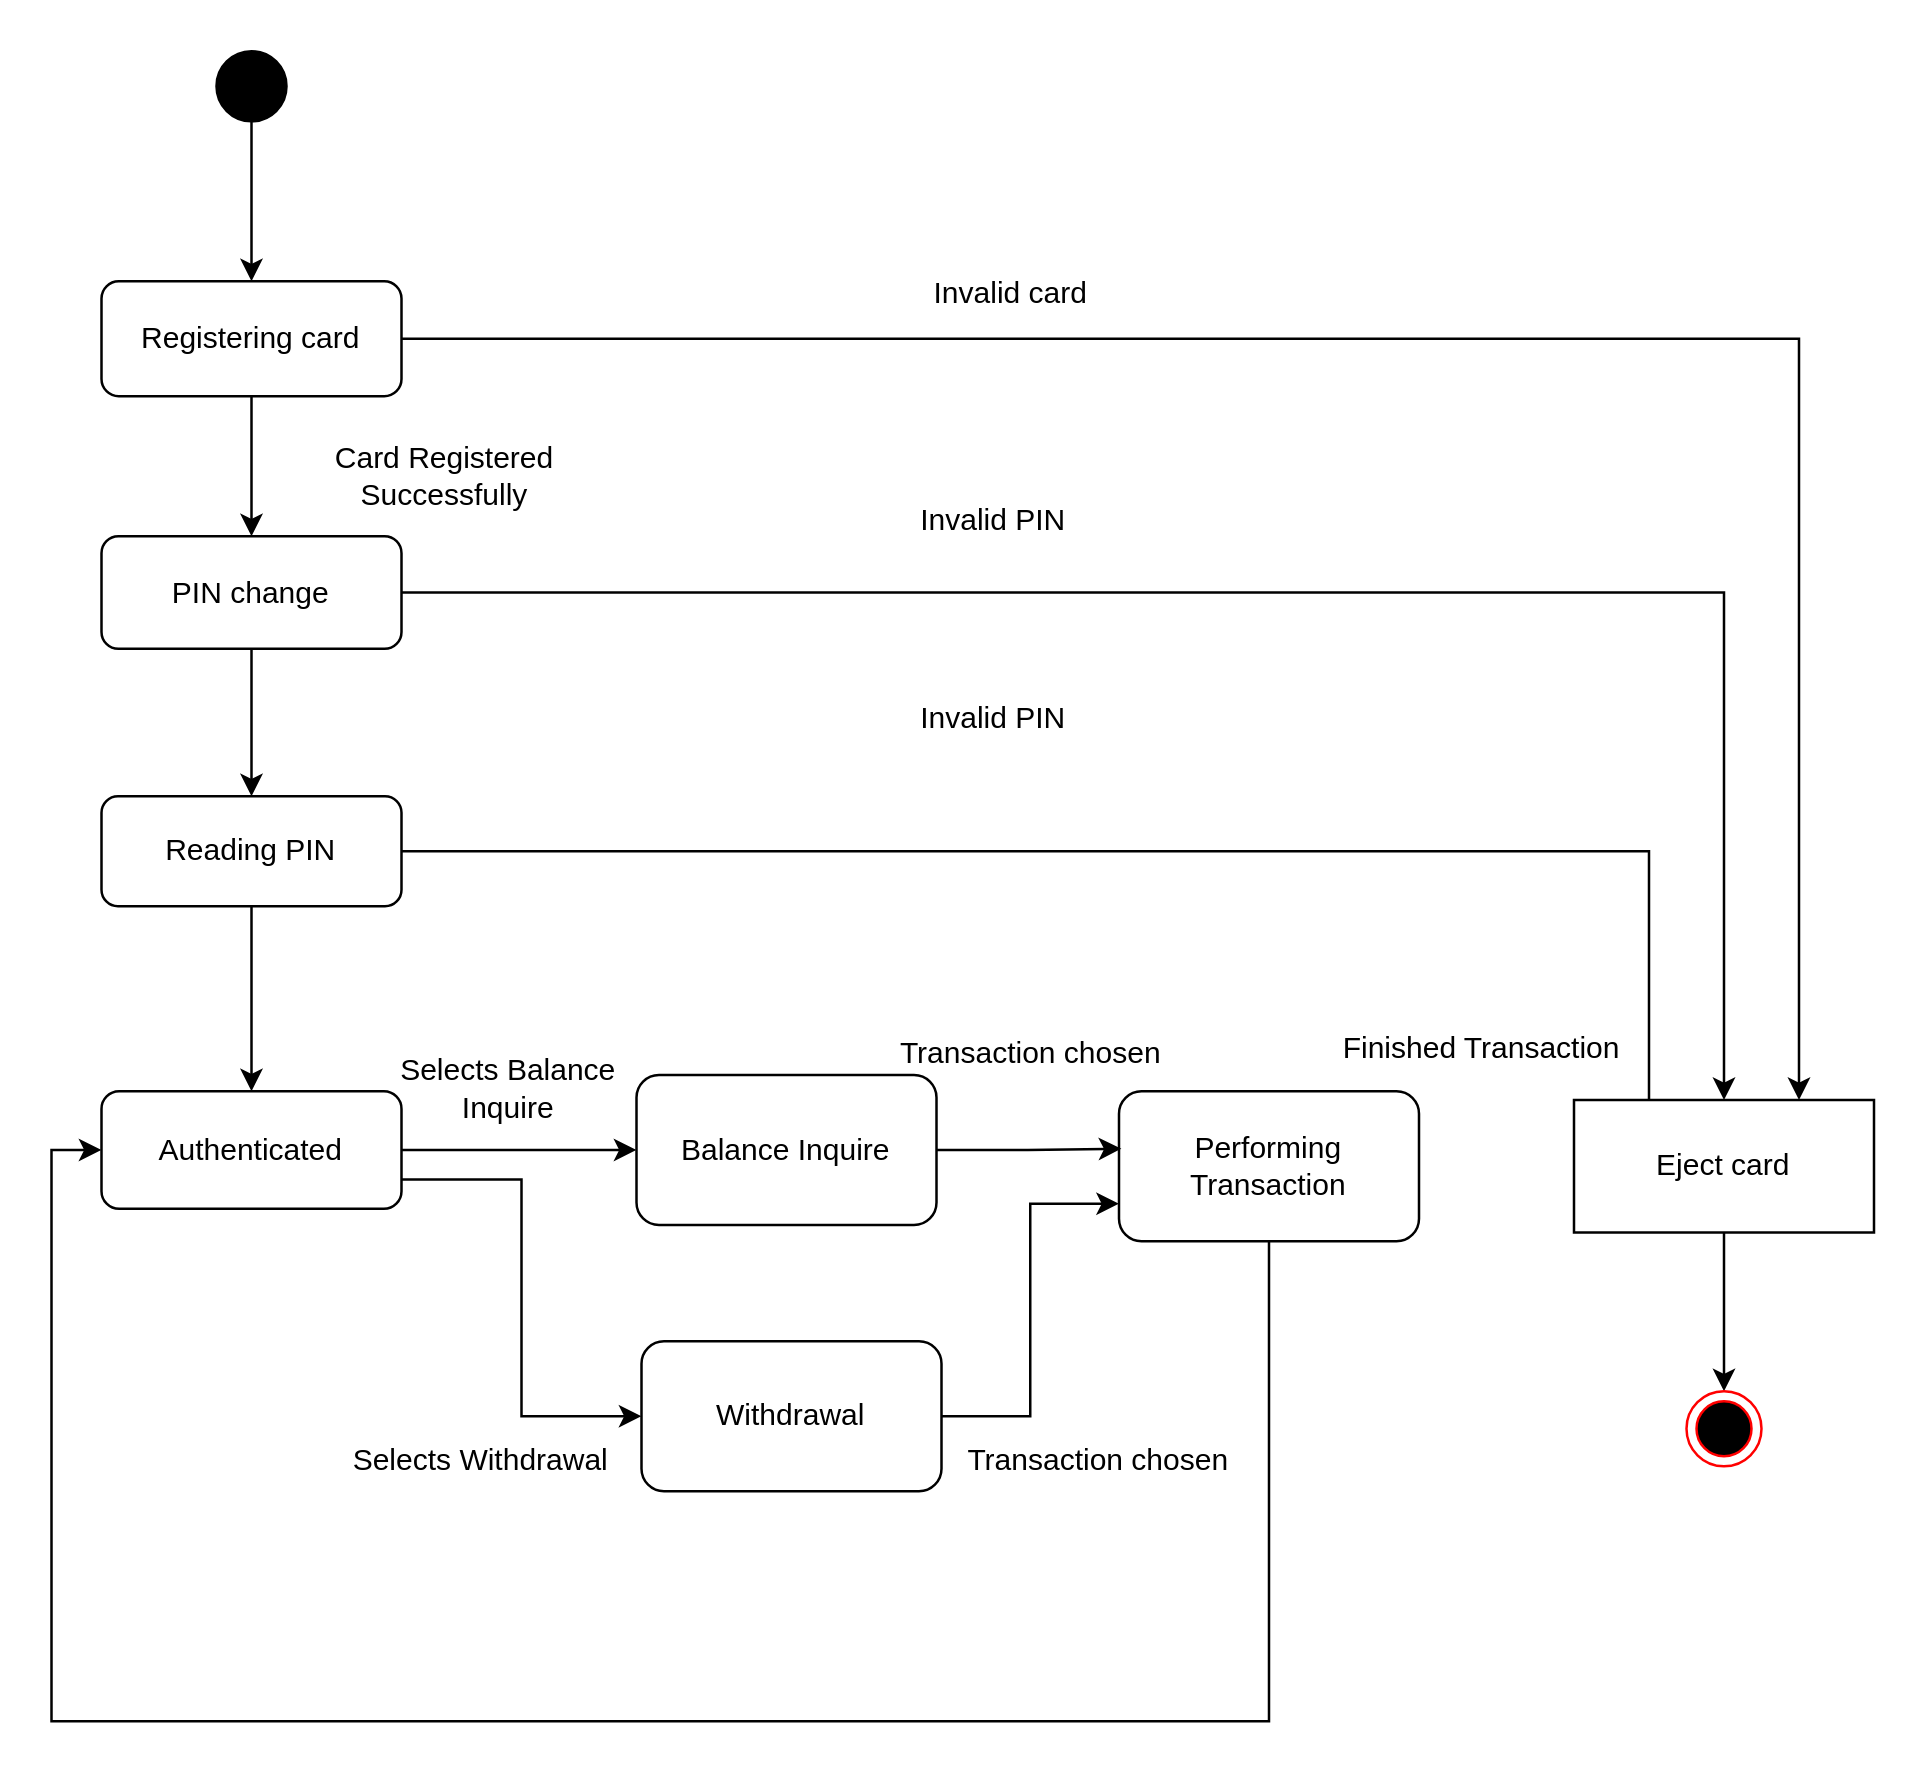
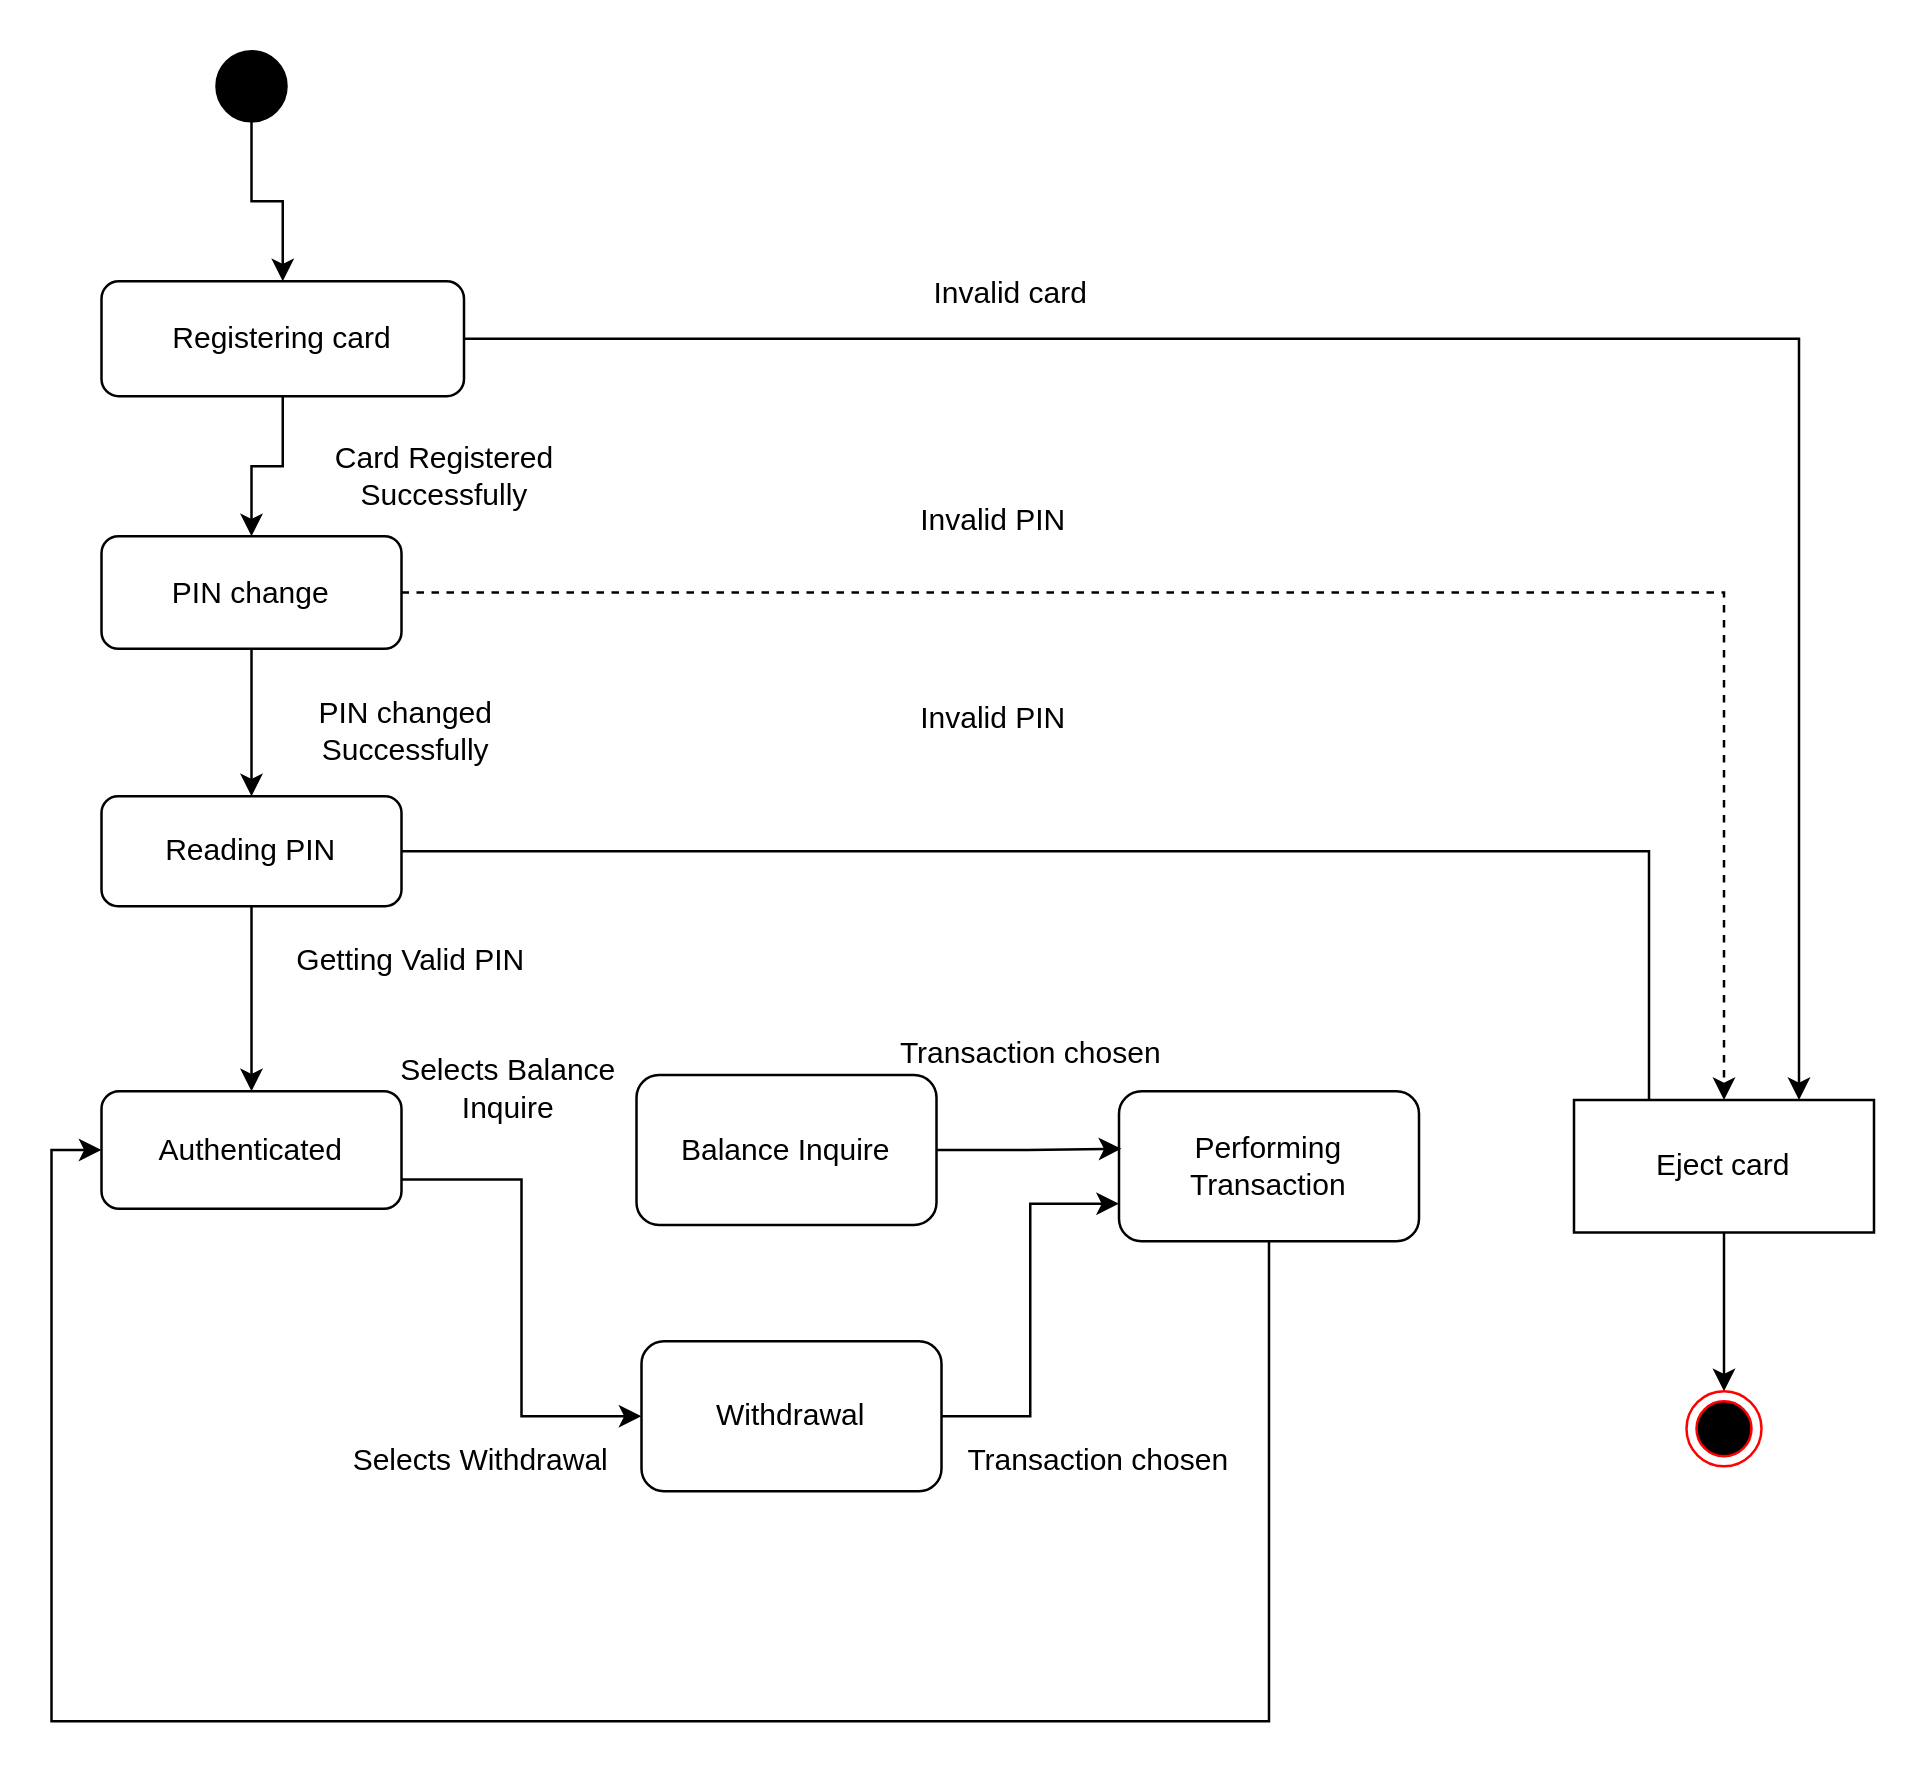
(251, 339) -> (283, 339)
(1311, 593) -> (1311, 593)
none -> (406, 731)
none -> (411, 961)
(1486, 1049) -> none
(510, 1150) -> none
